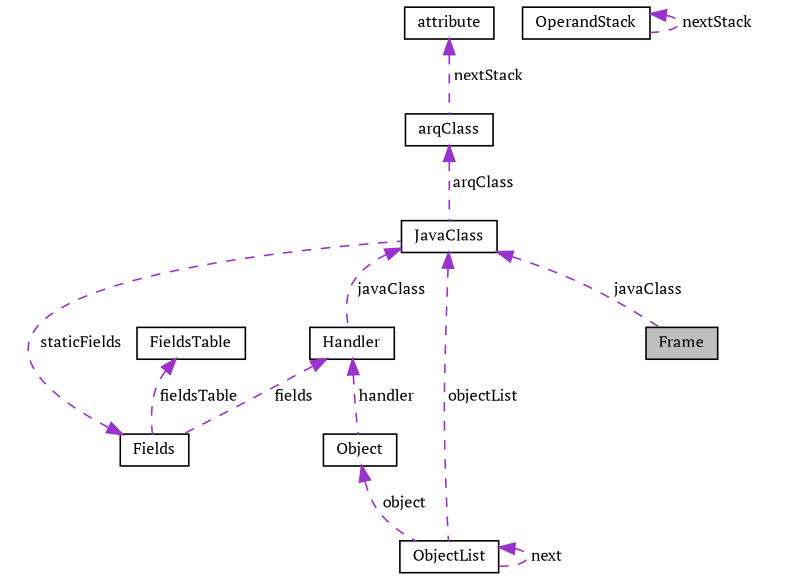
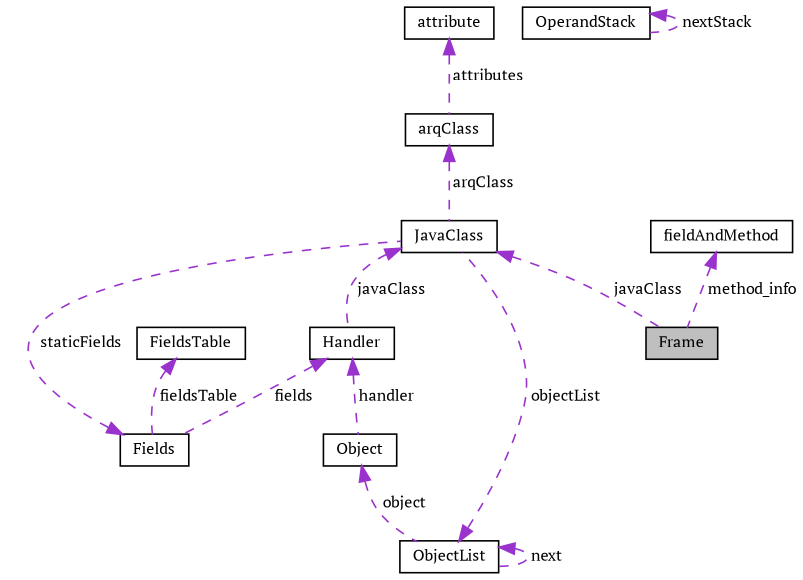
(487, 76) -> (487, 76)
none -> (722, 237)
(444, 405) -> (526, 387)
